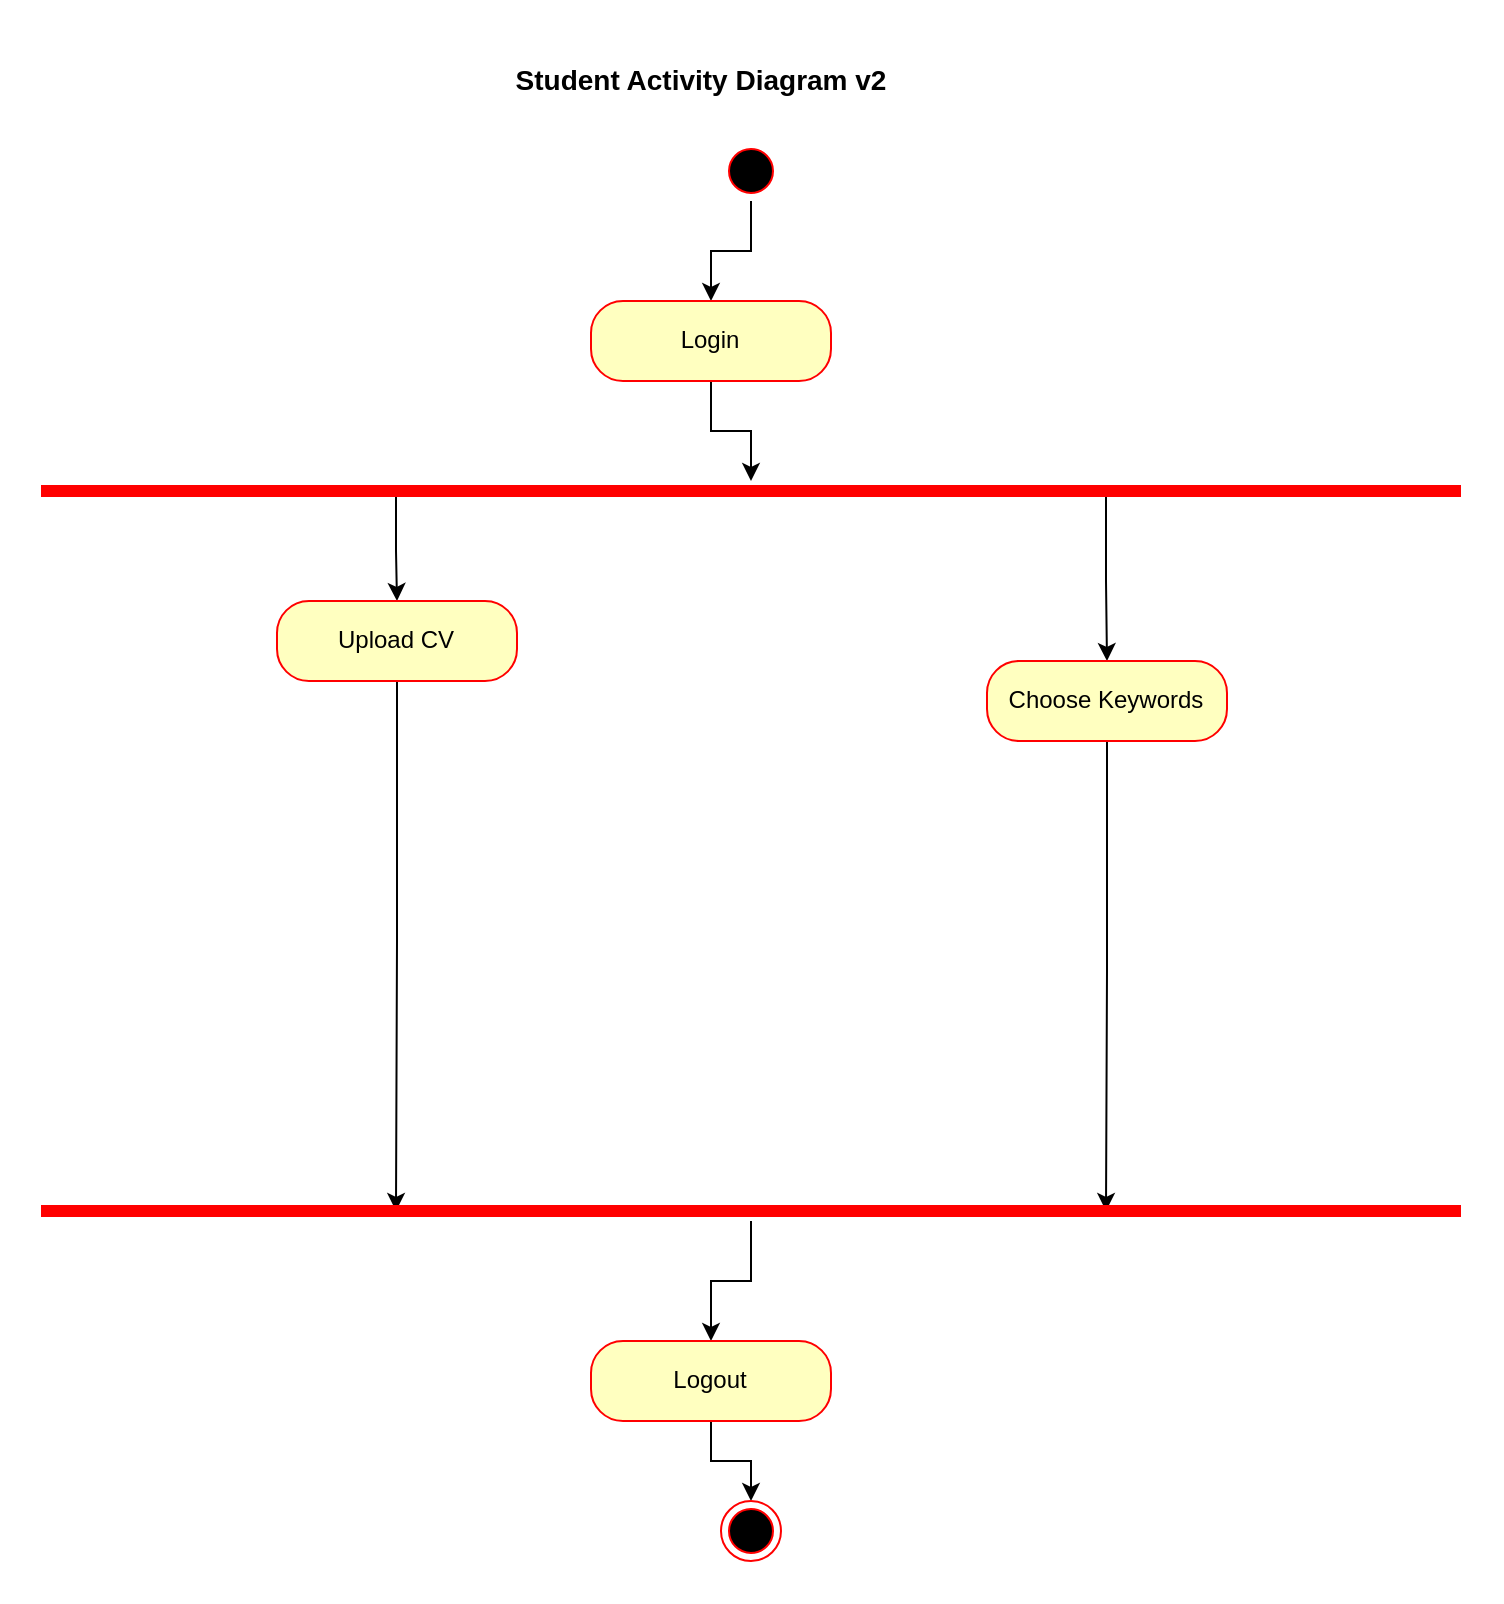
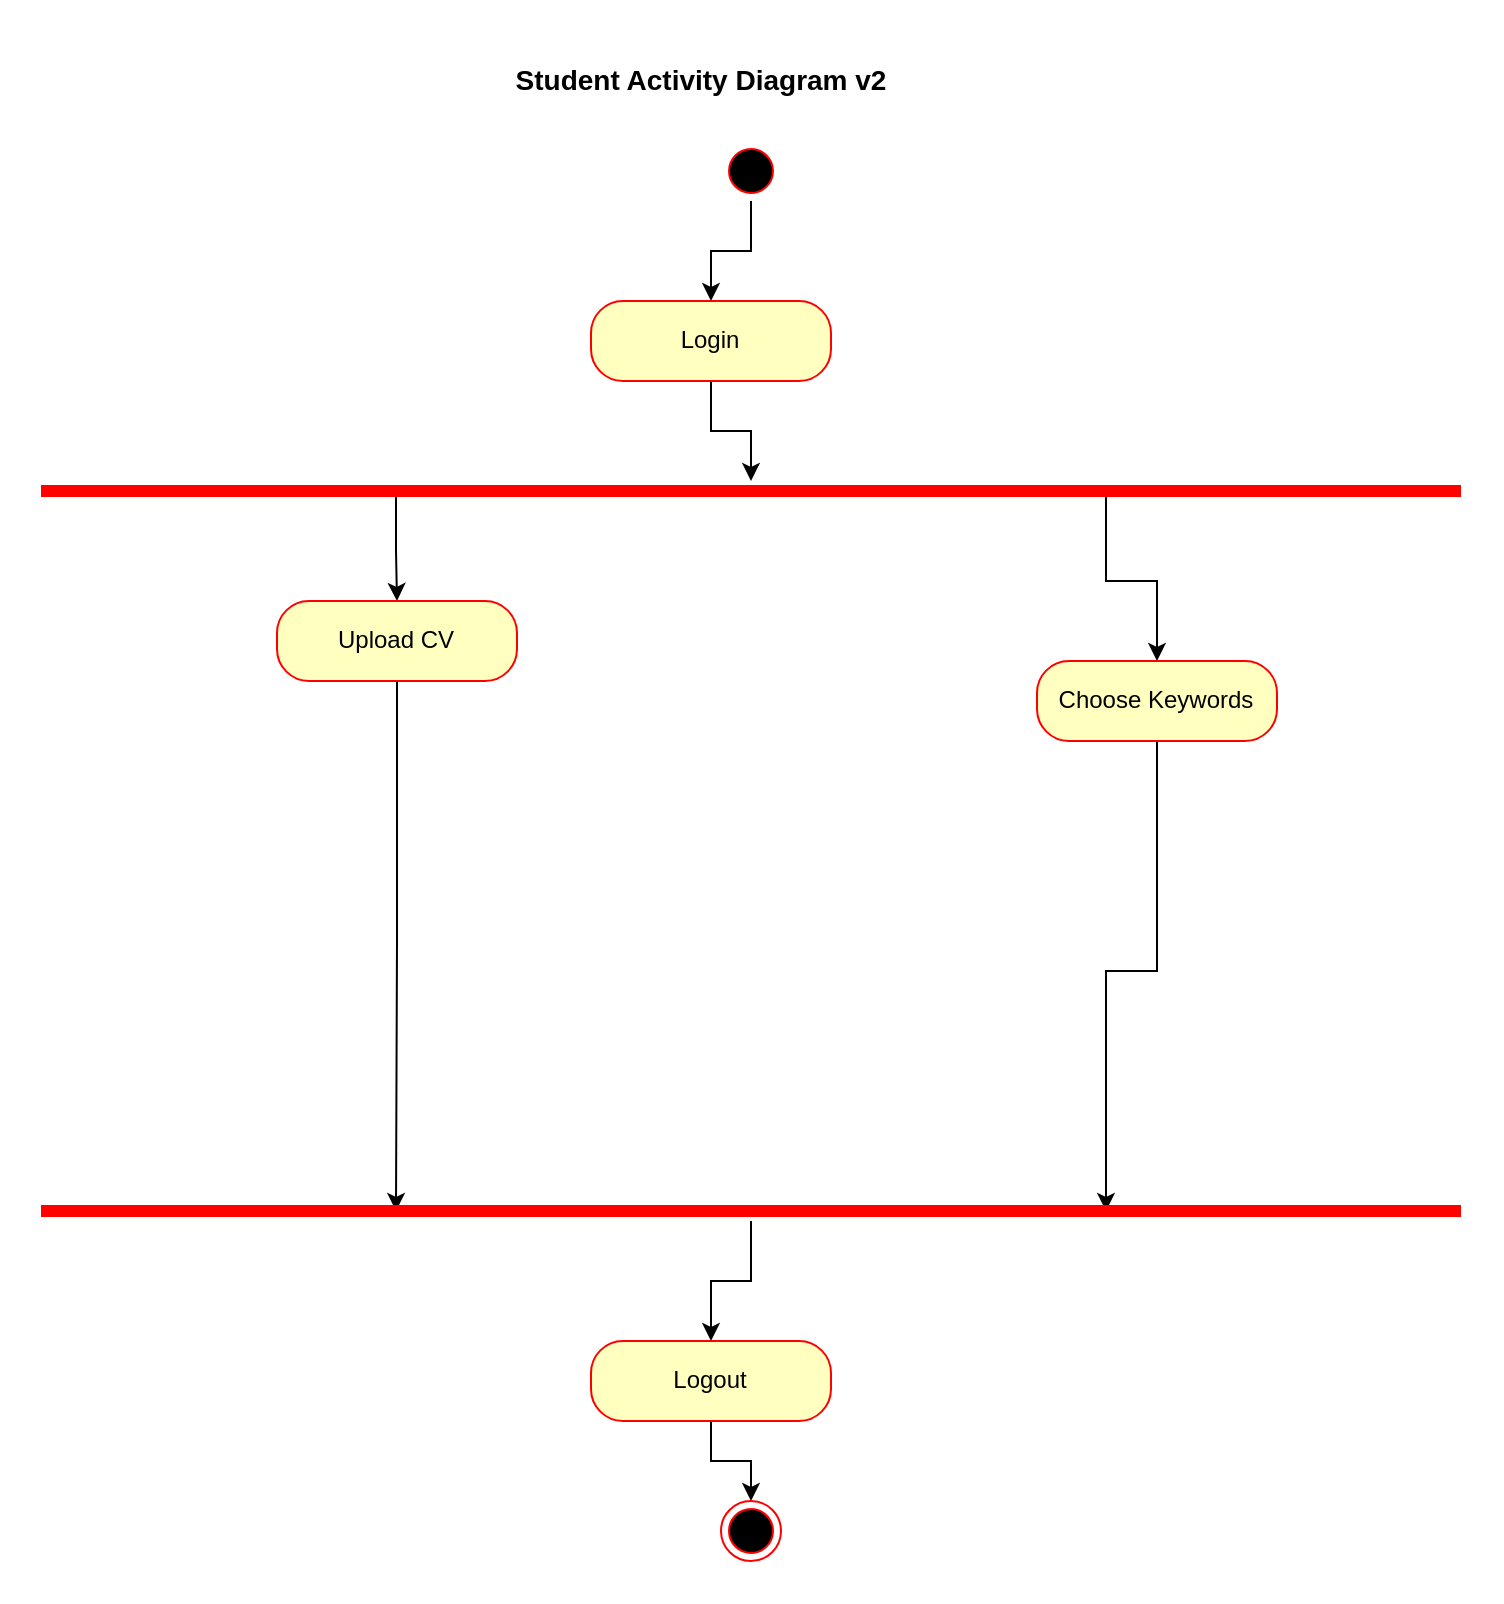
(1107, 701) -> (1157, 701)
